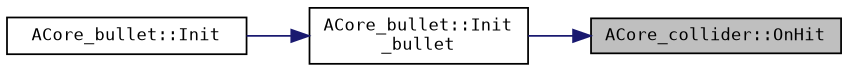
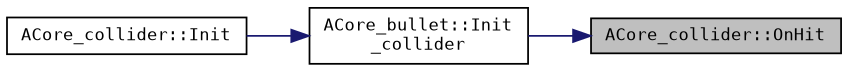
(127, 36) -> (127, 36)
(419, 36) -> (419, 36)
